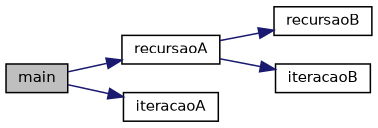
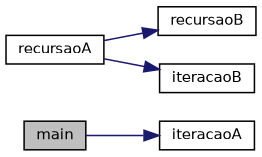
(87, 68) -> none
